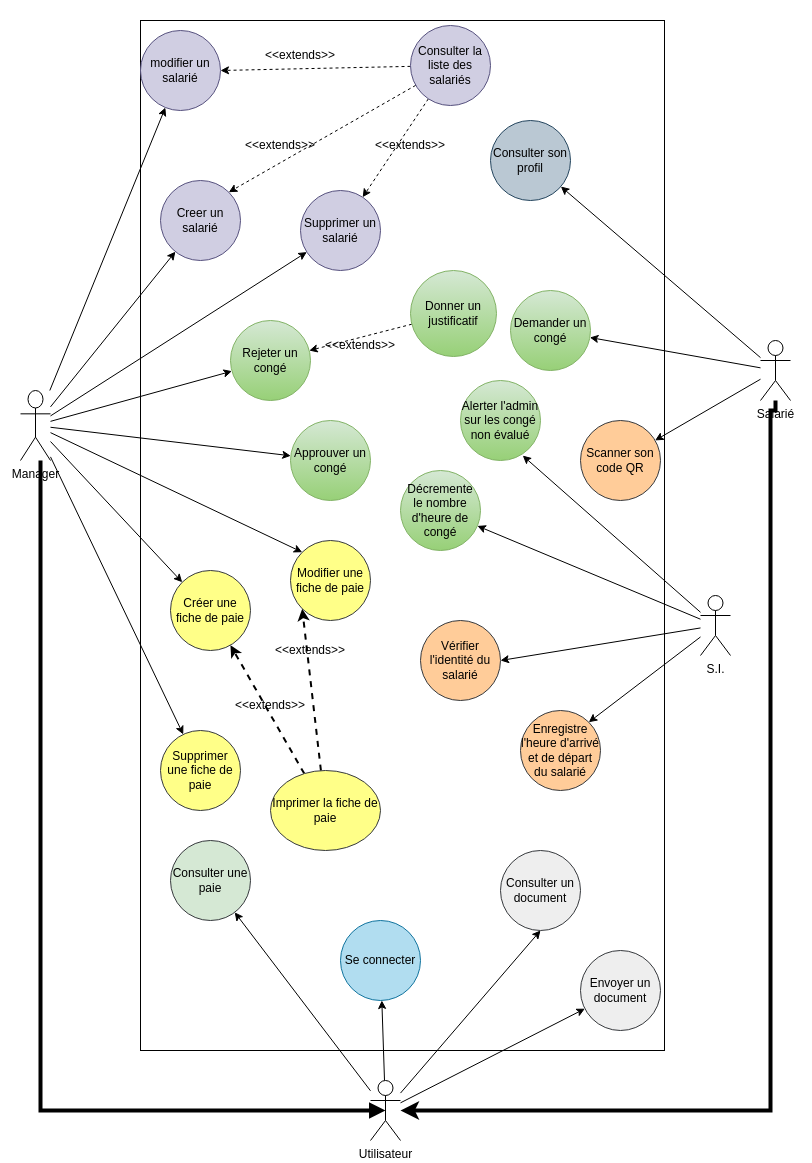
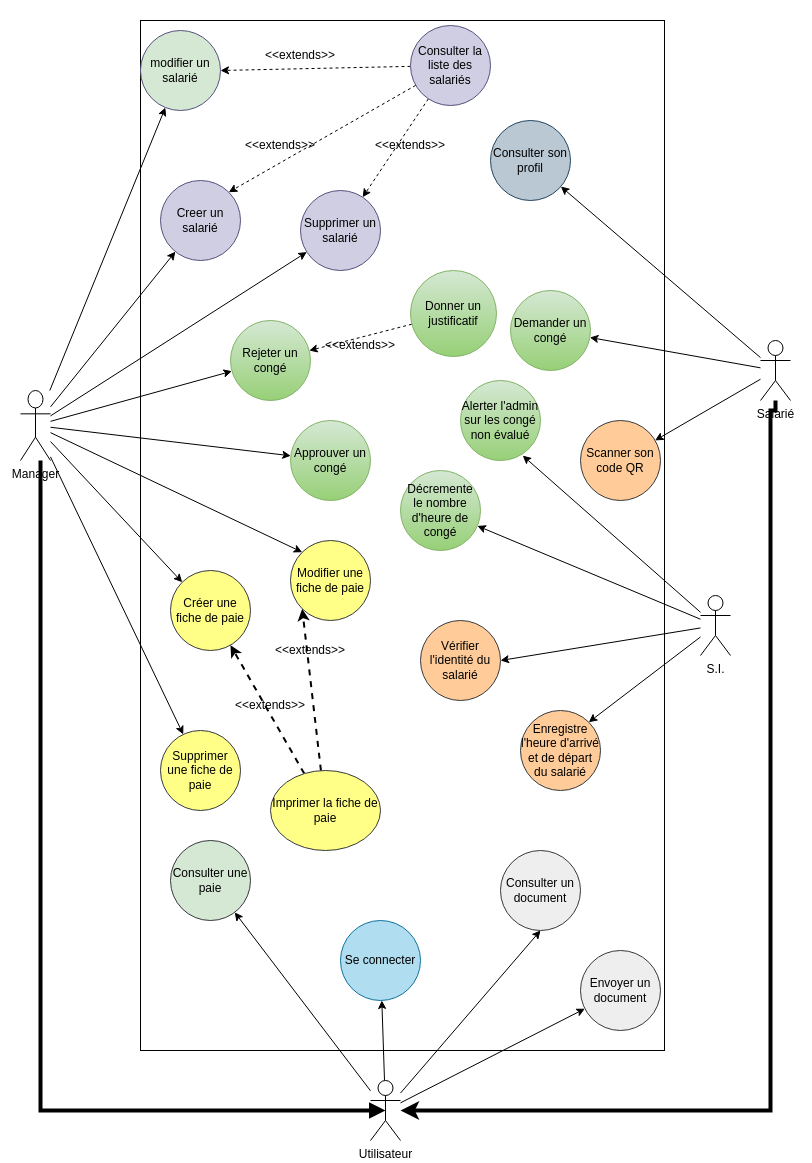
(181, 71) -> (181, 71)
